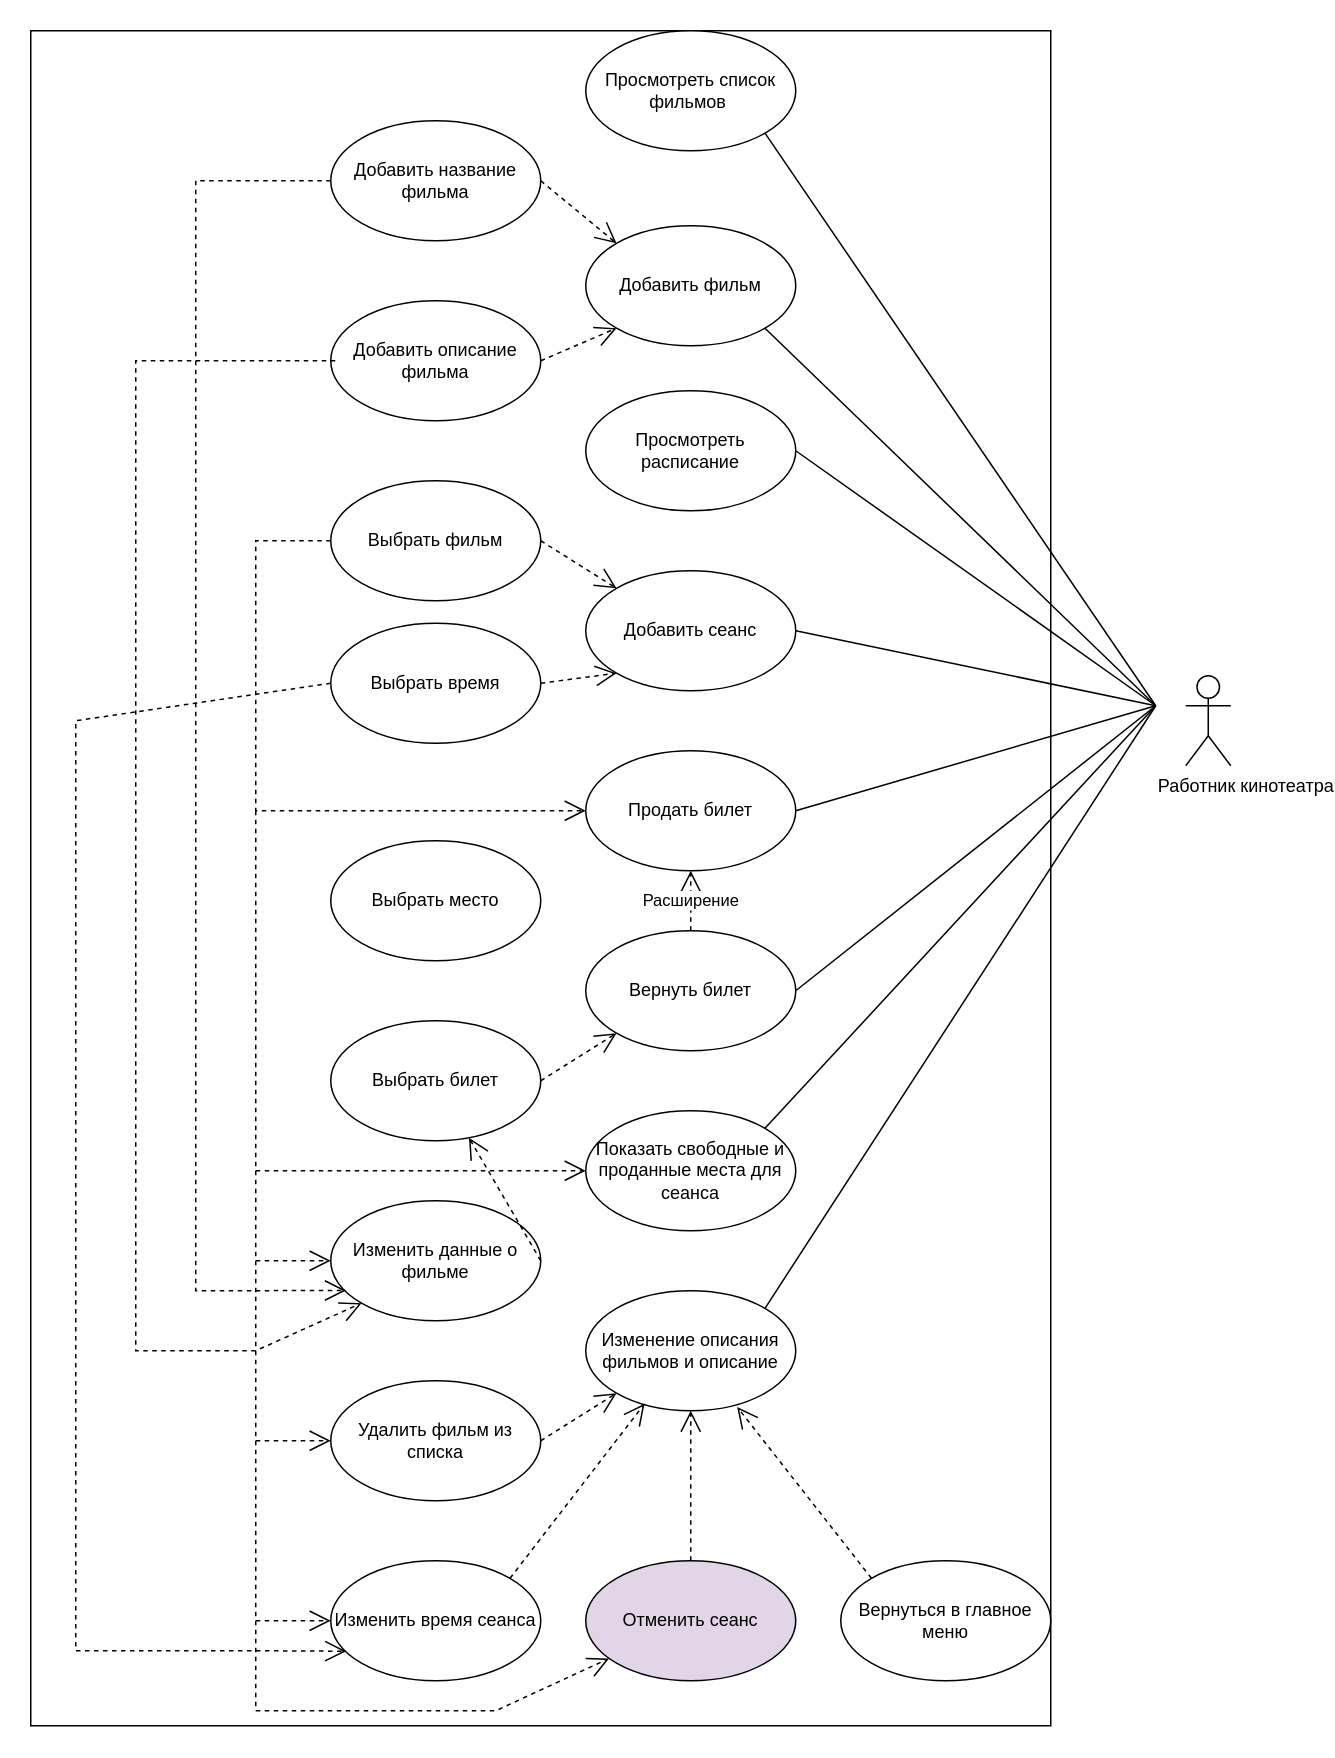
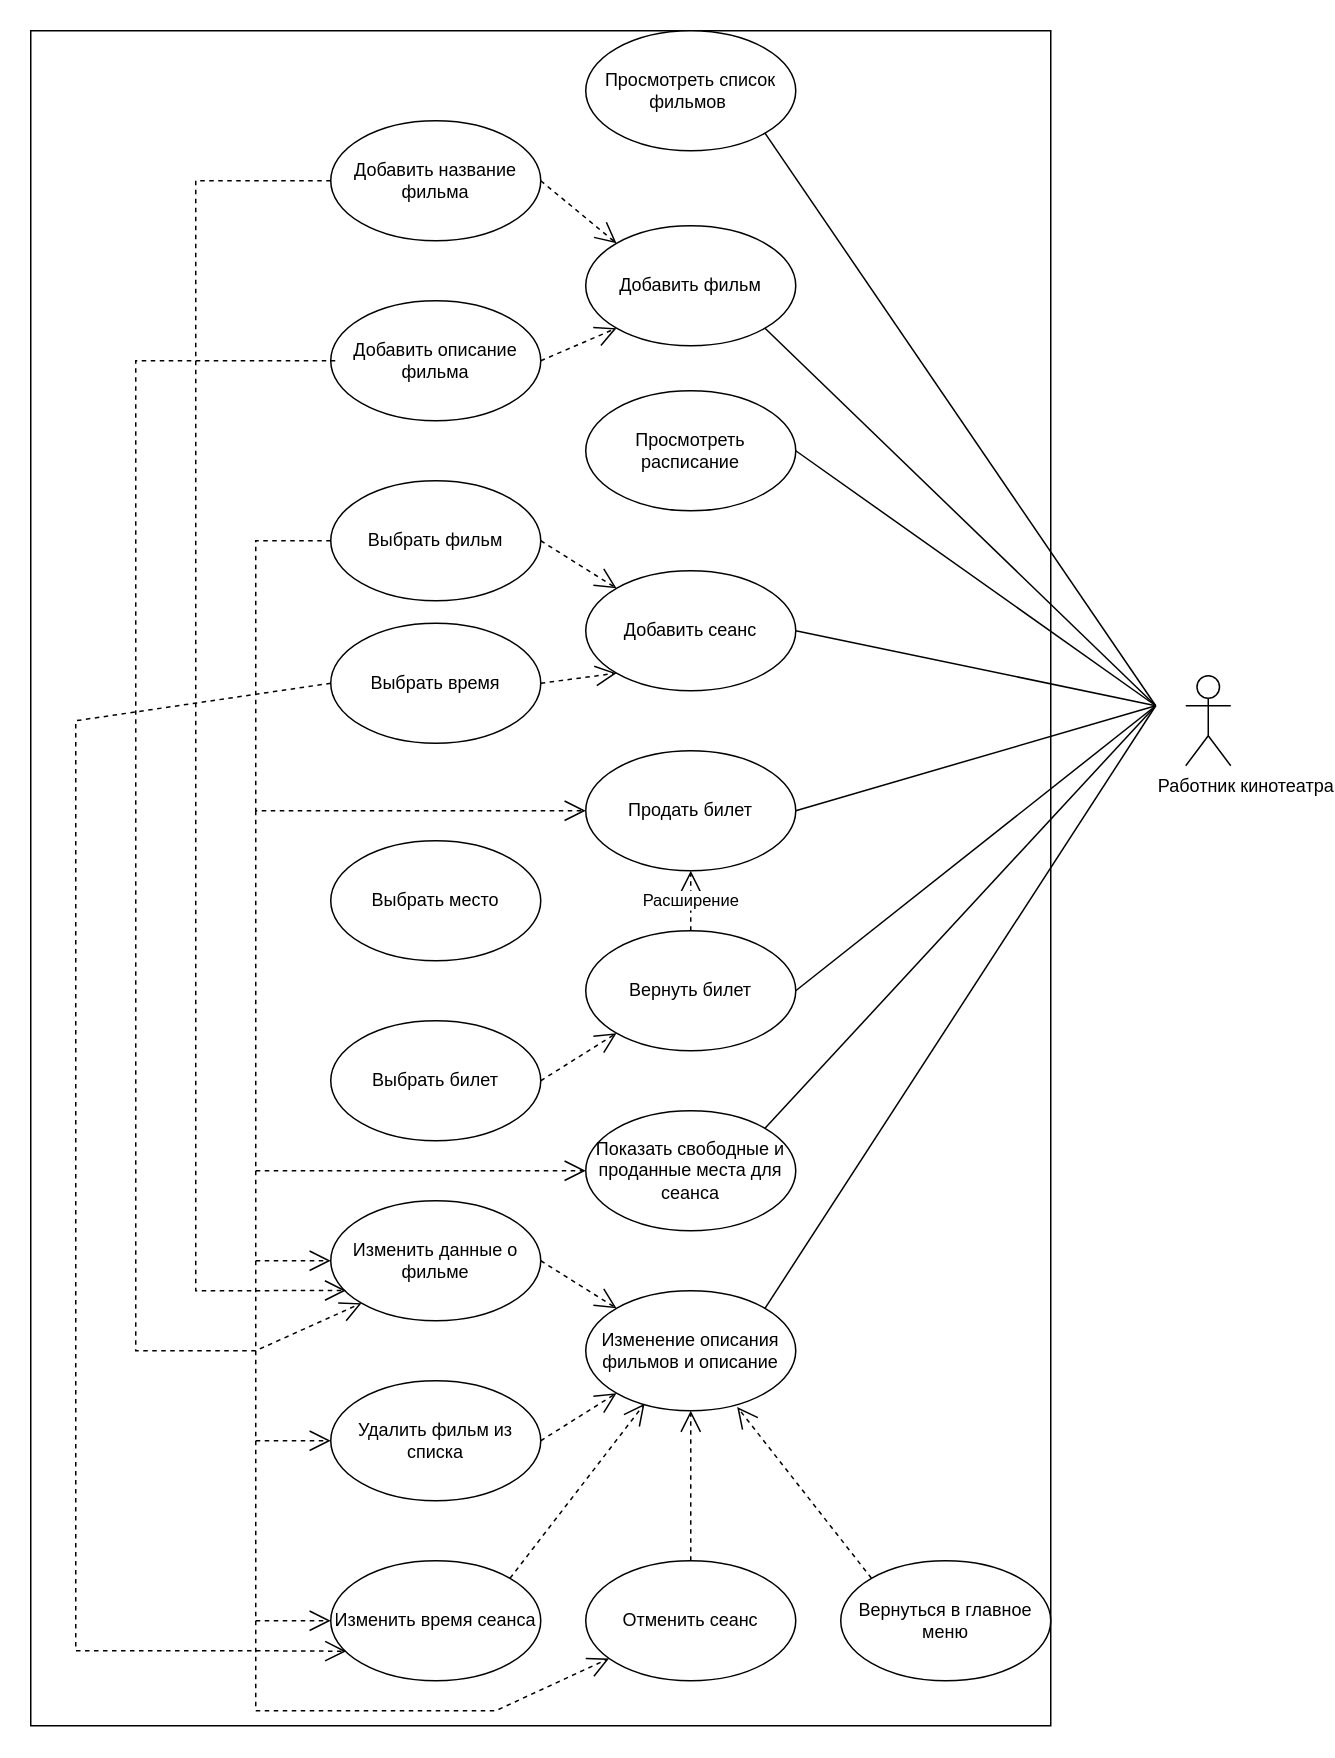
(506, 1201) -> (577, 1284)
(691, 1621) -> (691, 1621)
